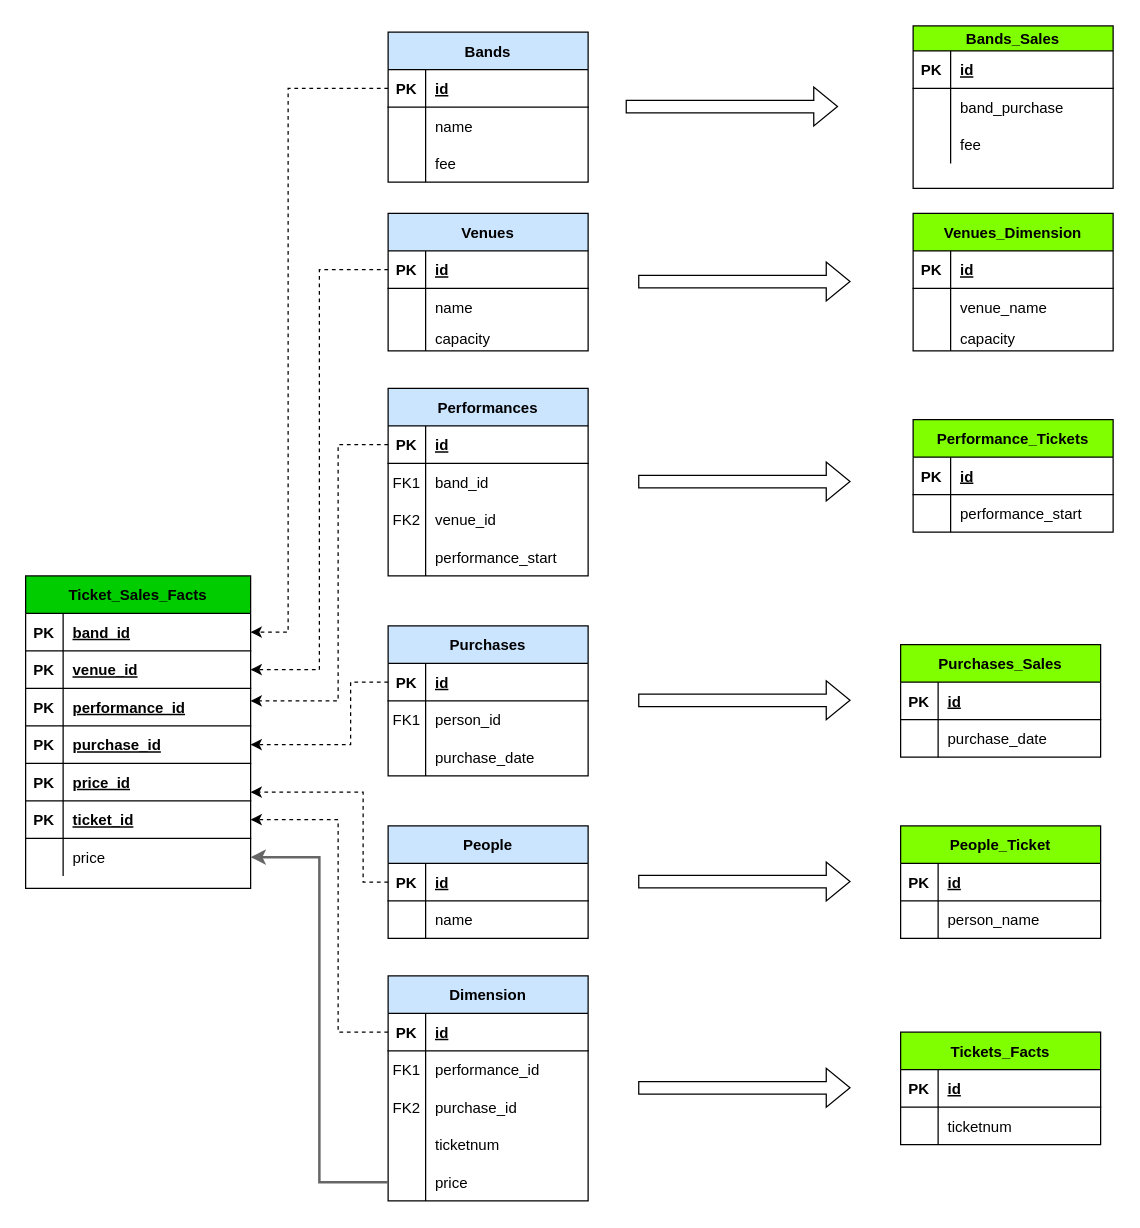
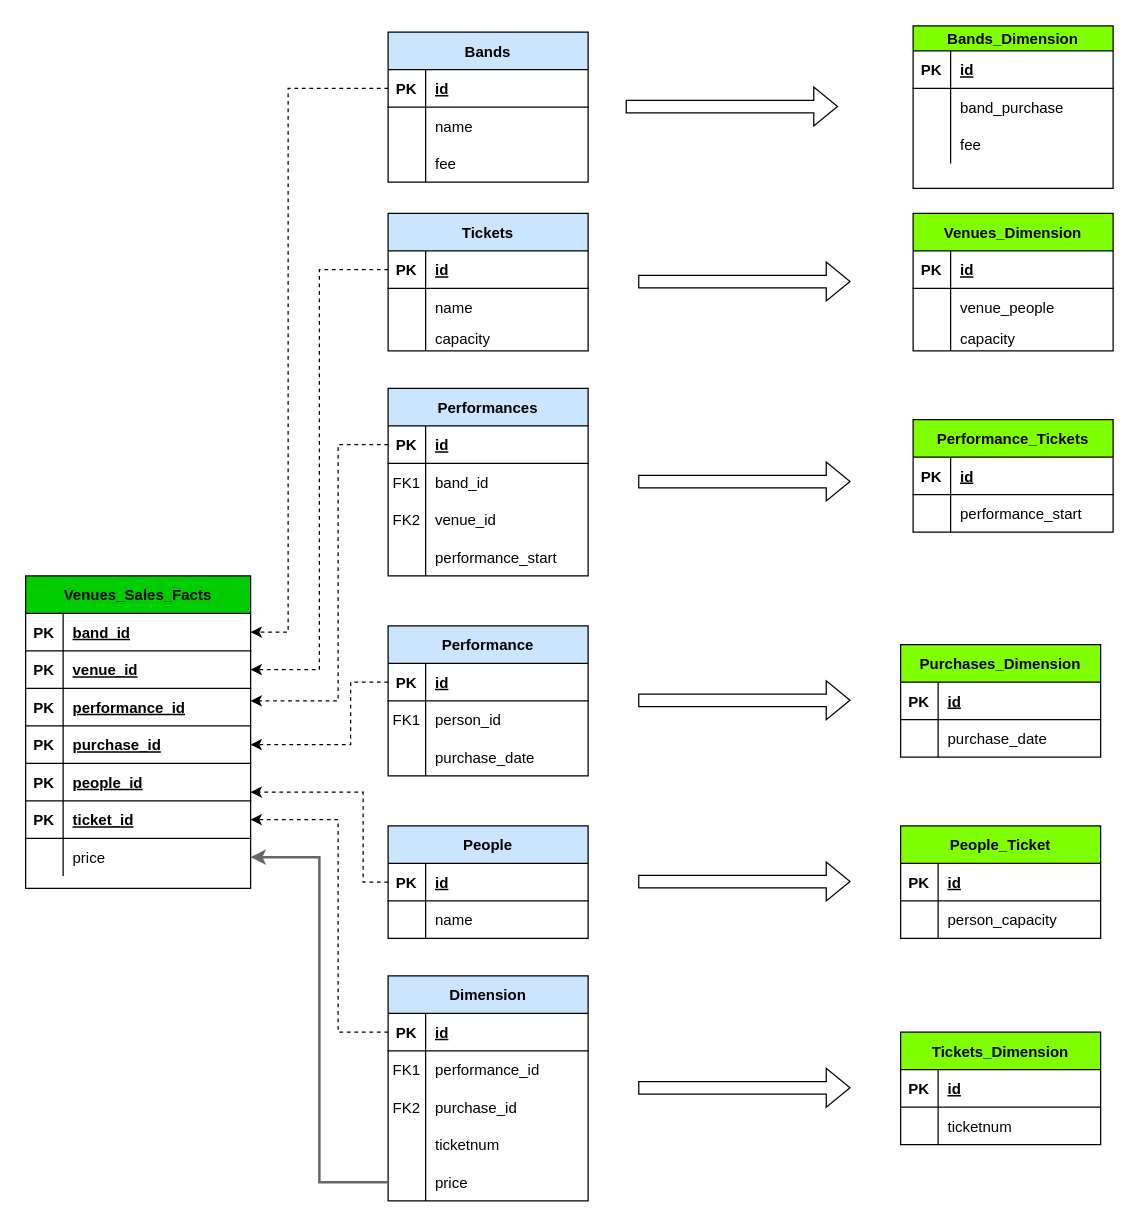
(1013, 39) -> (1013, 39)
(488, 233) -> (488, 233)
(1002, 308) -> (1008, 308)
(138, 595) -> (138, 595)
(488, 645) -> (488, 645)
(1000, 664) -> (1000, 664)
(102, 783) -> (106, 783)
(994, 920) -> (1009, 920)
(1000, 1051) -> (1000, 1051)
